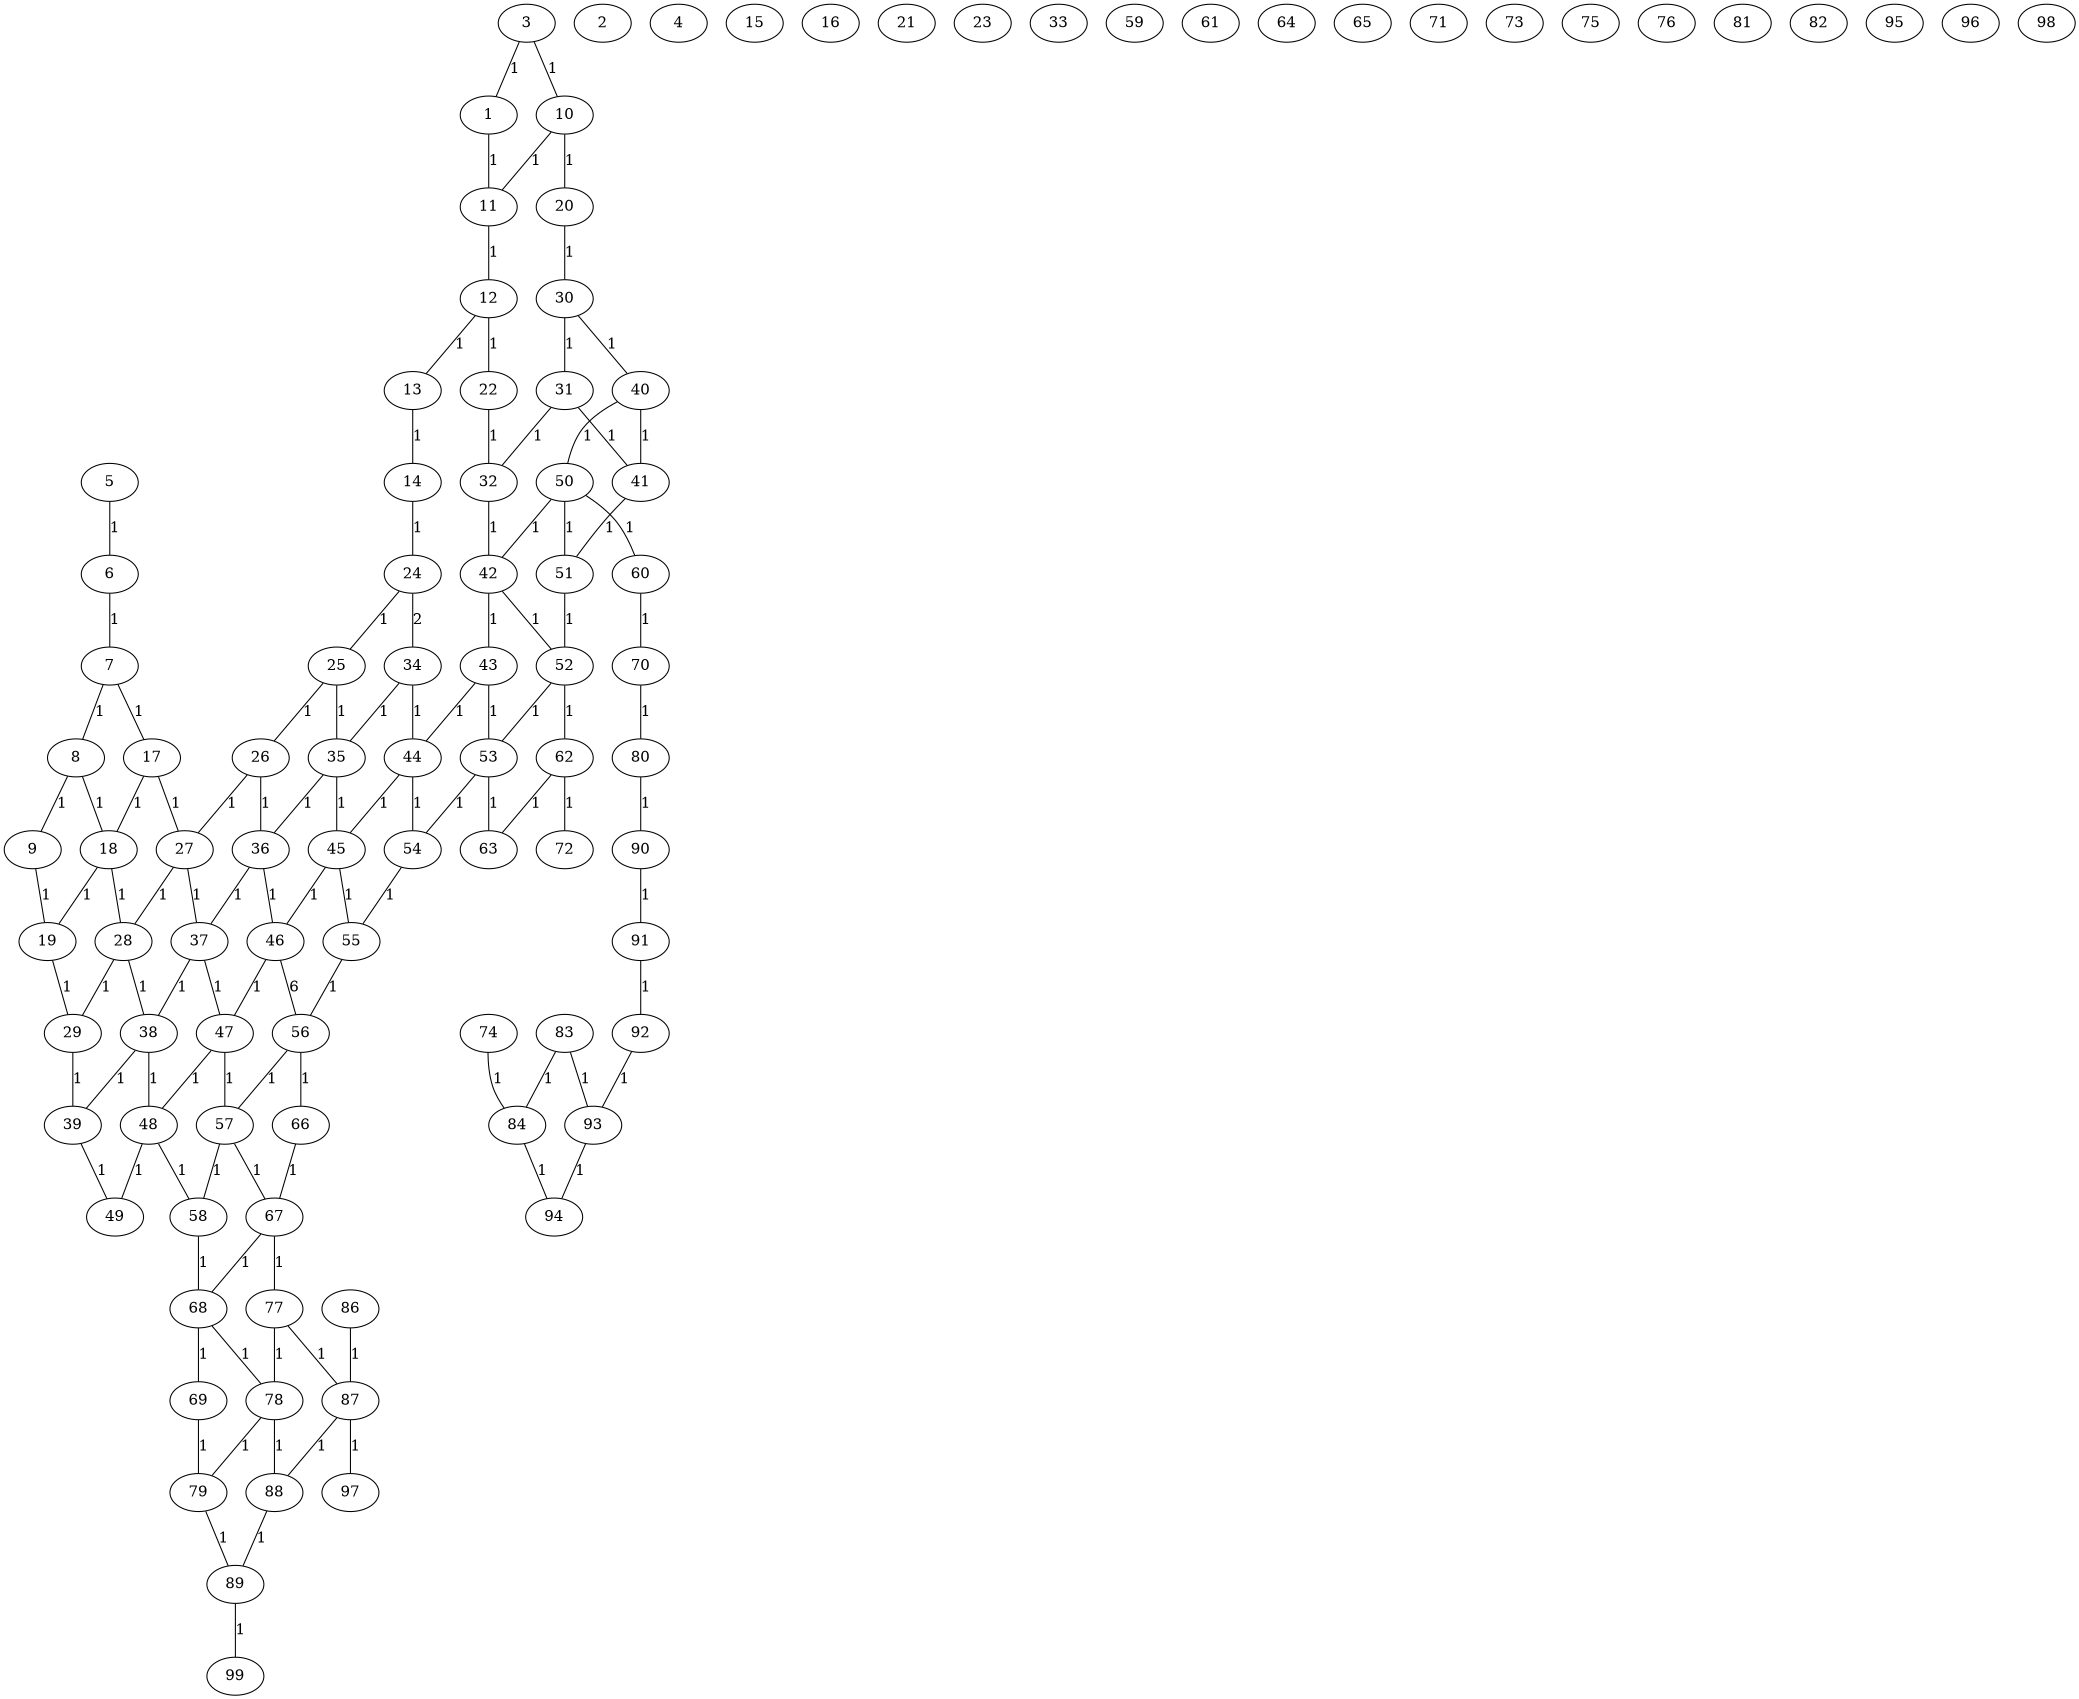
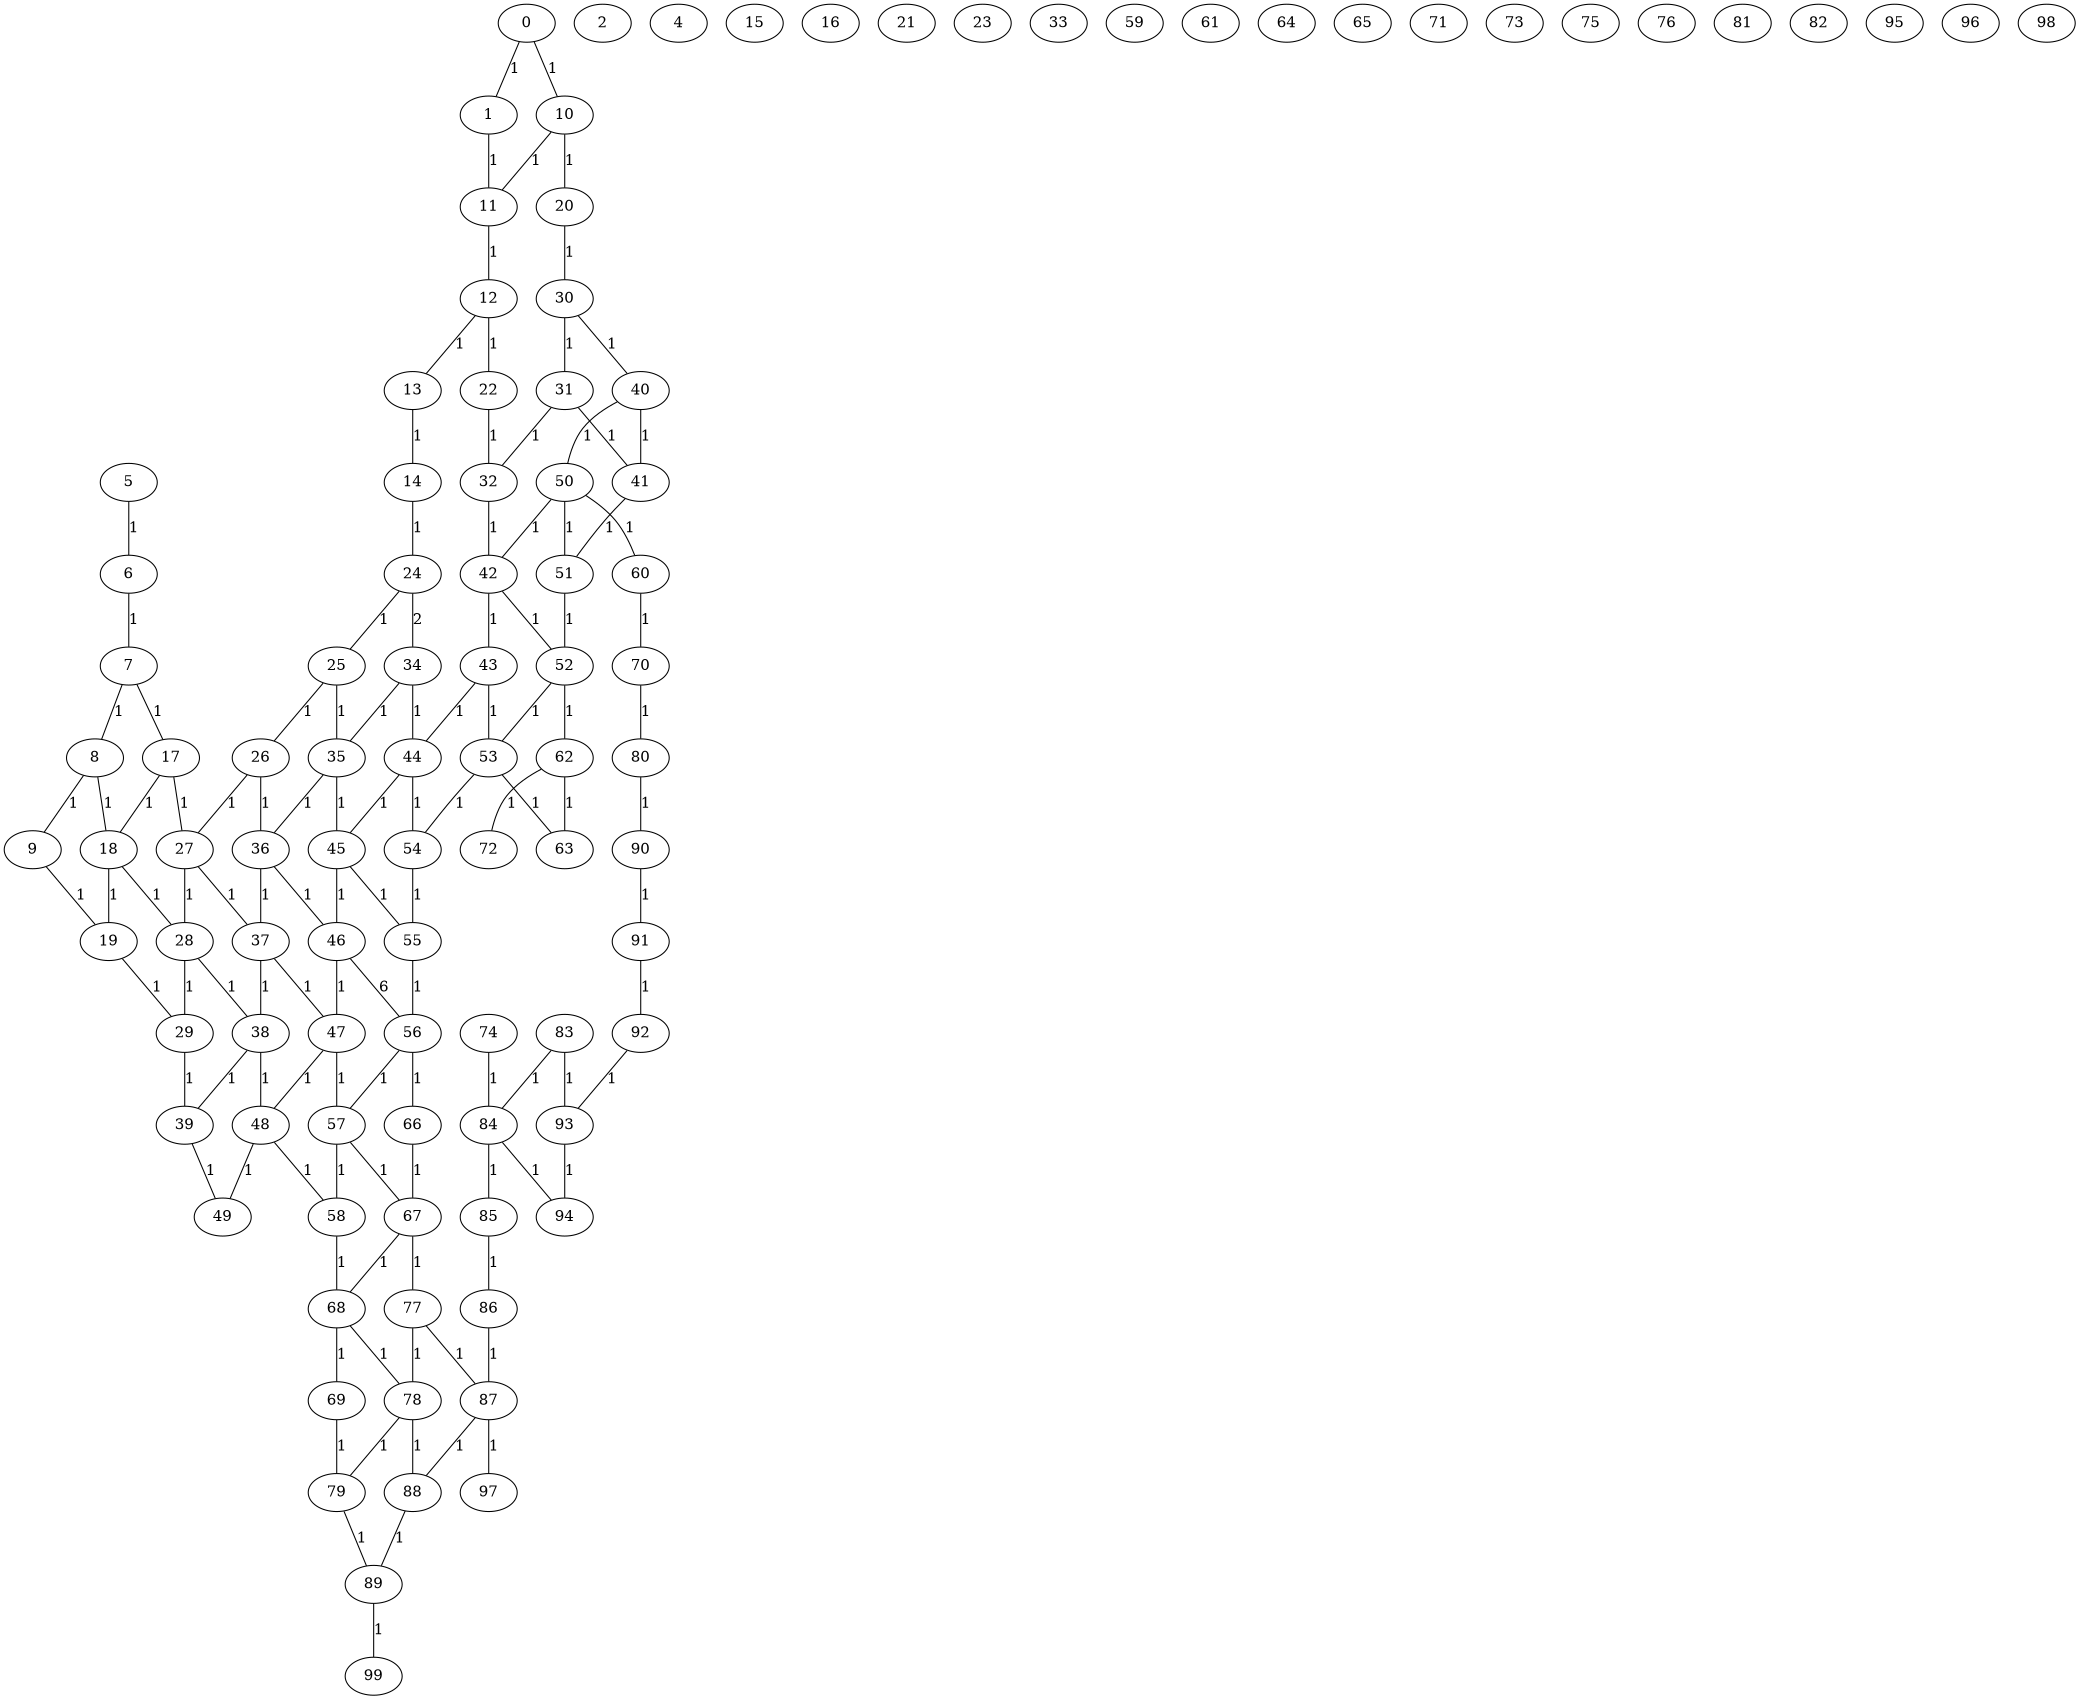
(527, 23) -> (527, 23)
none -> (489, 1217)
